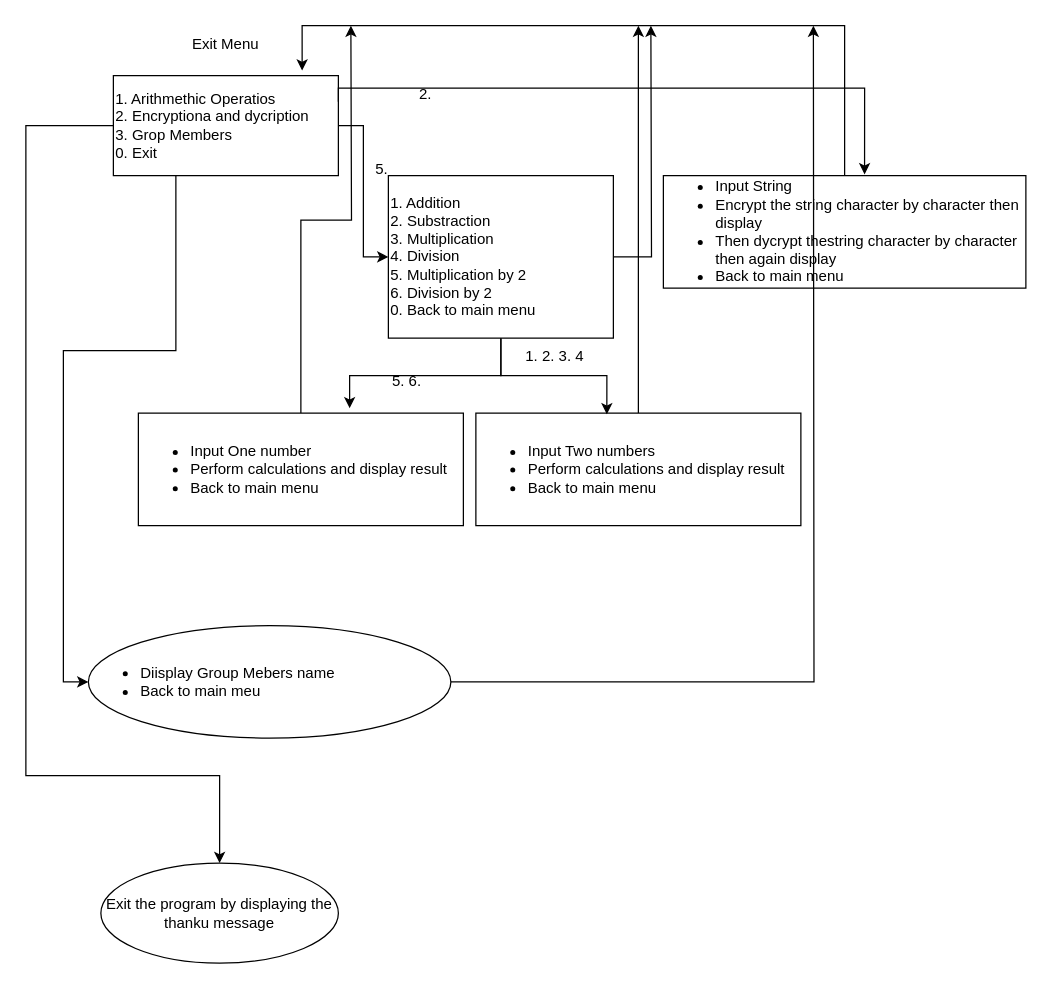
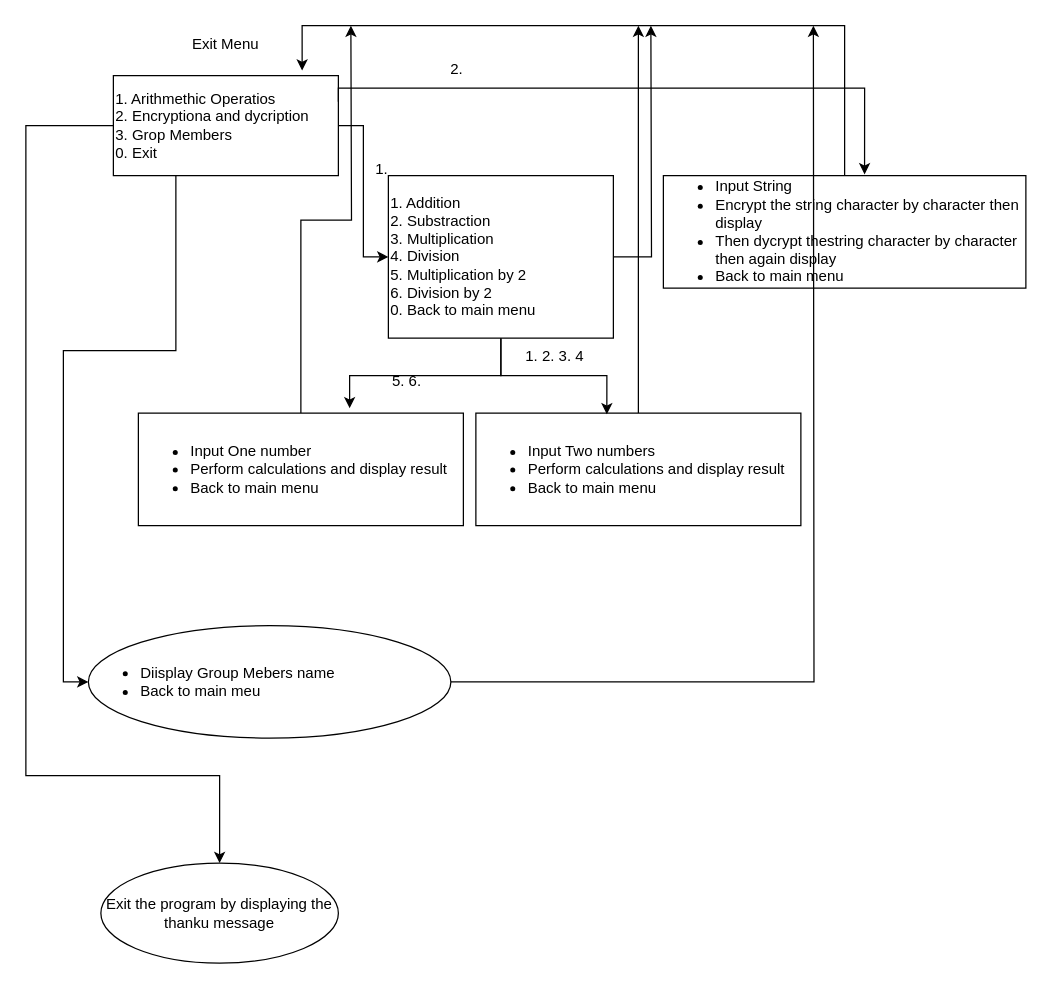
(426, 94) -> (457, 69)
(382, 169) -> (382, 169)
